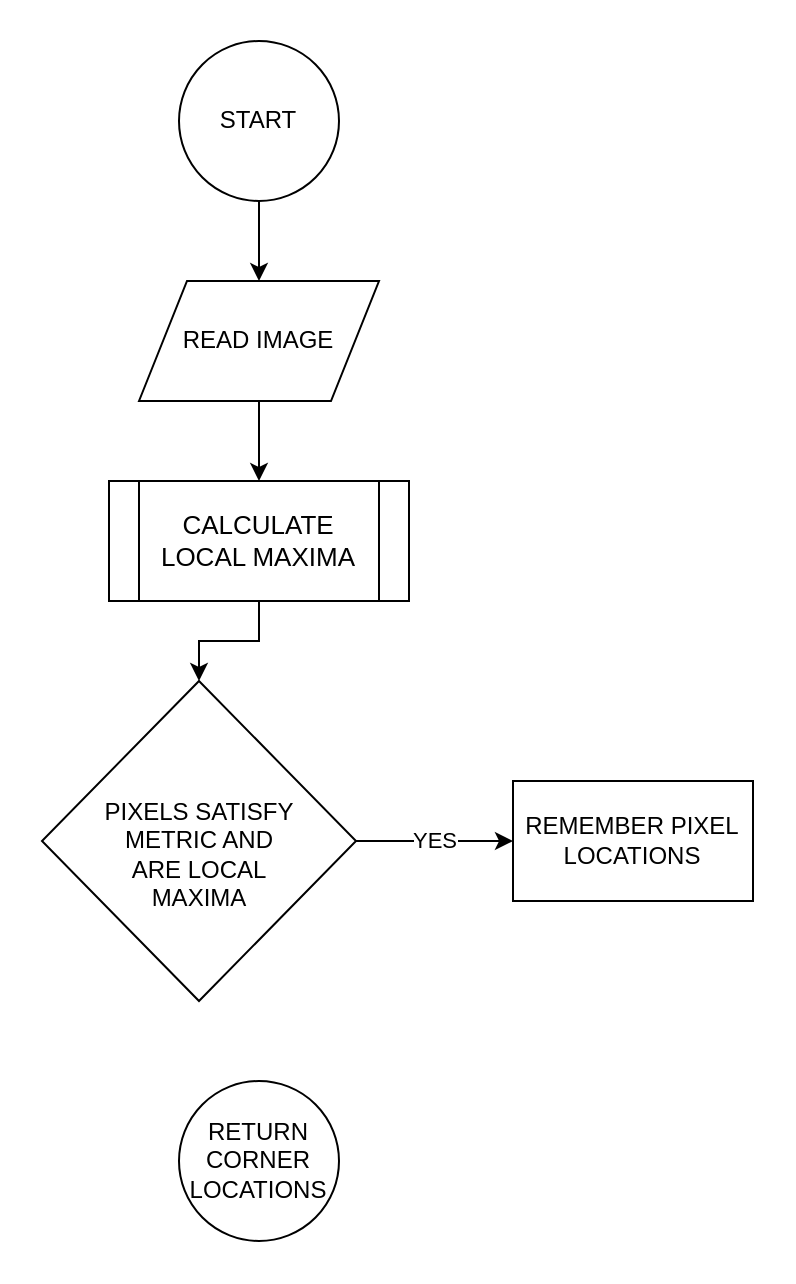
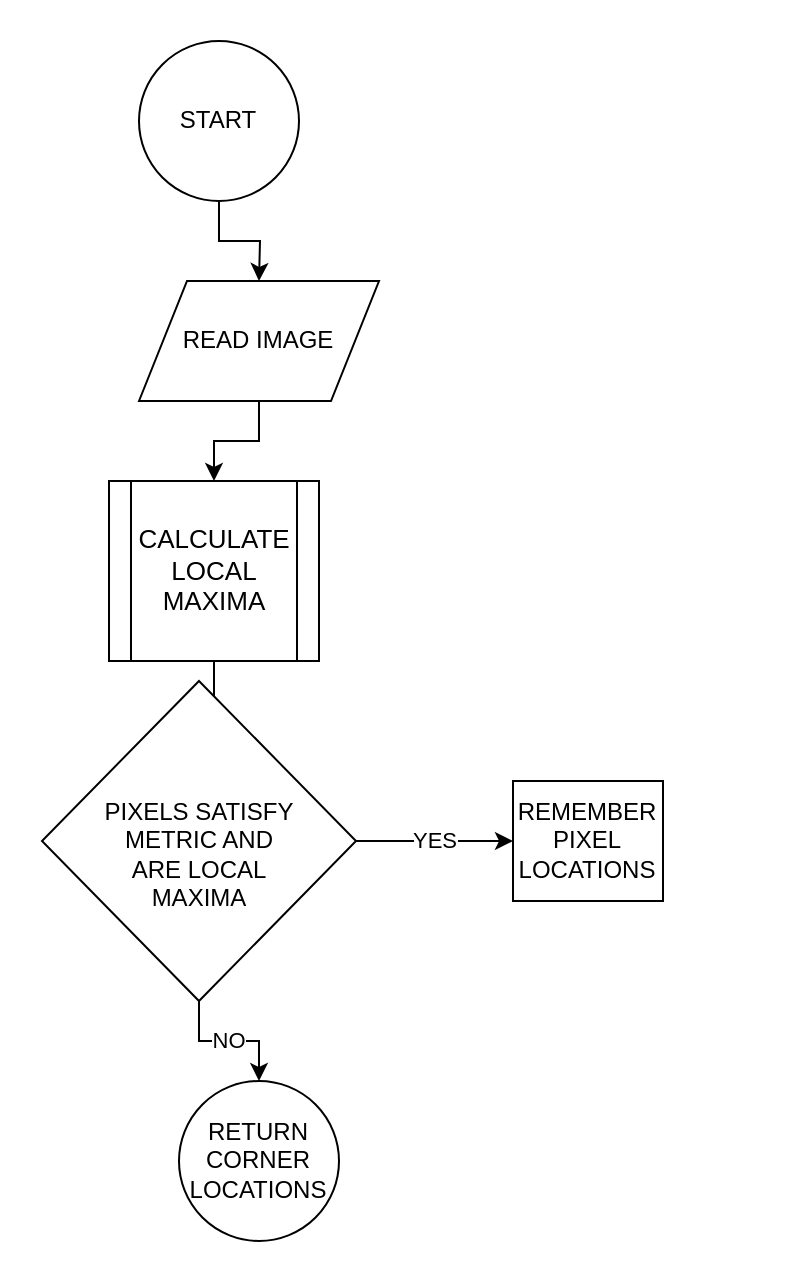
(259, 121) -> (219, 121)
(259, 541) -> (214, 571)
(633, 841) -> (588, 841)
none -> (222, 1041)
